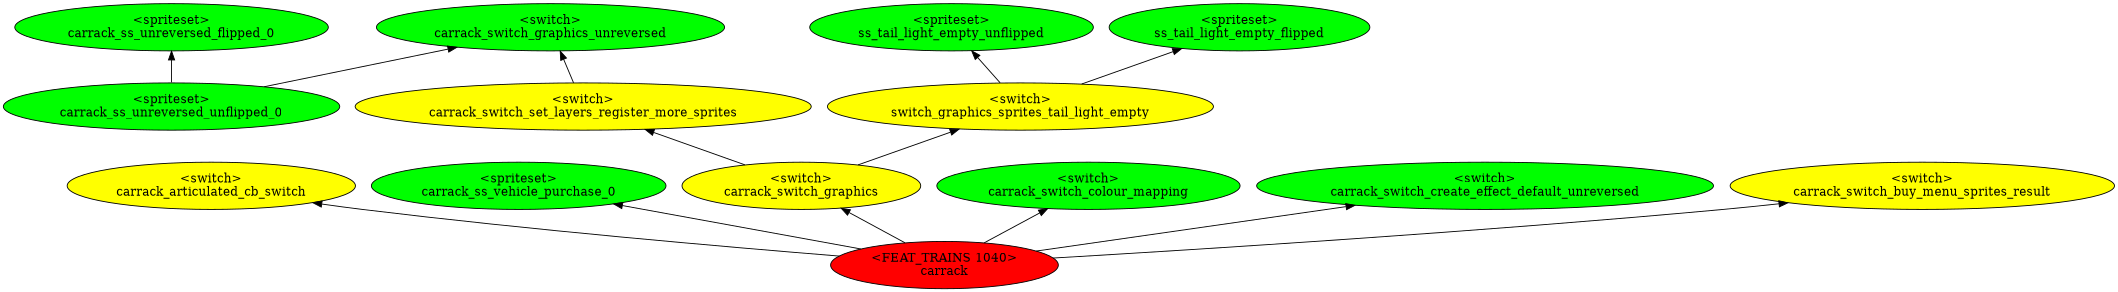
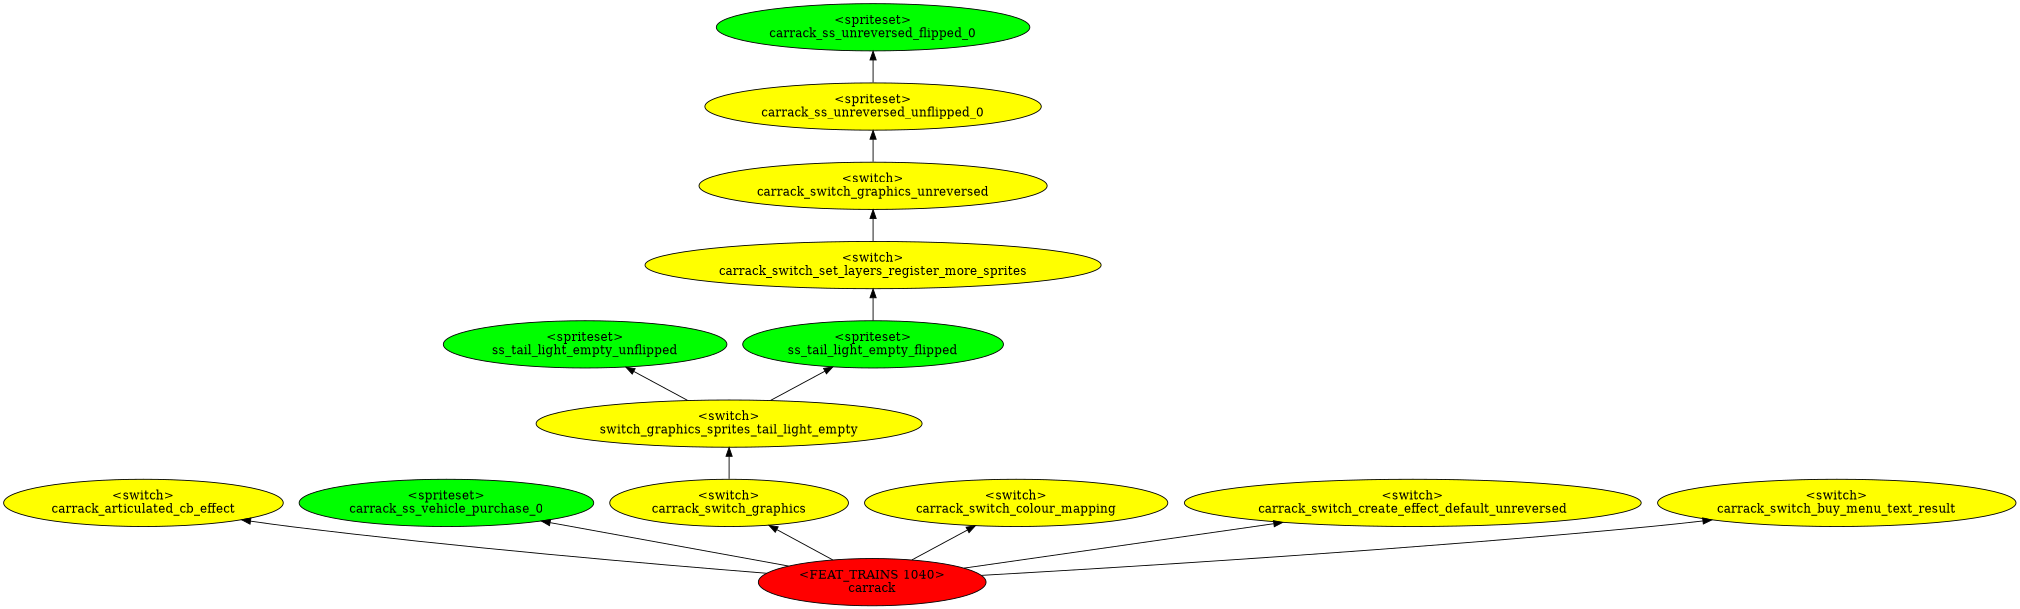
(551, 27) -> (873, 186)
(356, 68) -> (873, 150)
(172, 107) -> (873, 107)
(699, 149) -> (873, 309)
(211, 186) -> (143, 503)
(1088, 186) -> (1016, 503)
(1485, 186) -> (1413, 503)
(1922, 186) -> (1837, 503)
